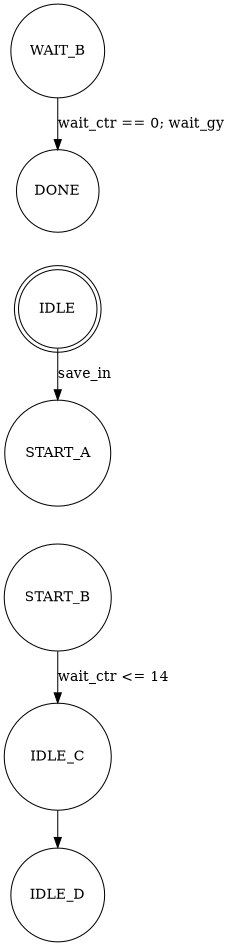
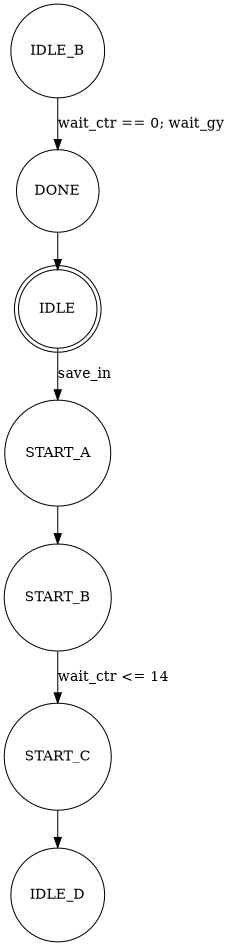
(58, 51) -> (58, 51)
none -> (58, 246)
none -> (58, 520)
(58, 757) -> (58, 757)
